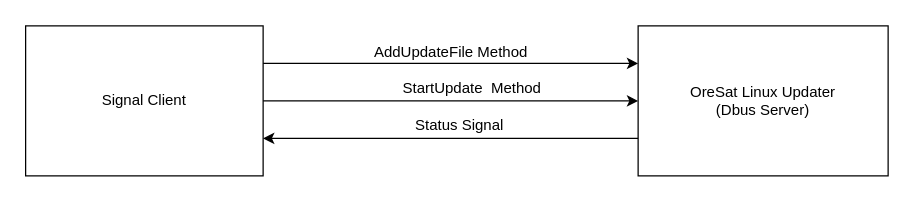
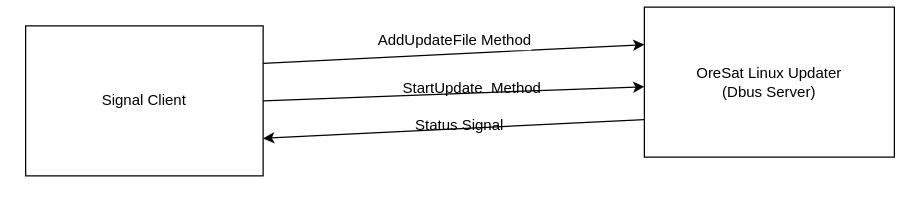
(763, 101) -> (769, 82)
